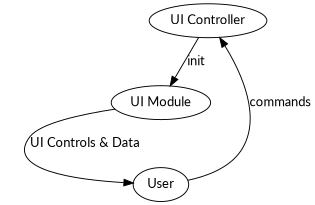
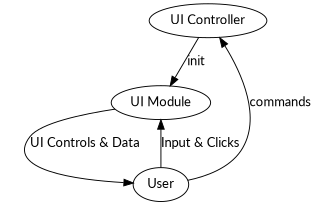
none -> (161, 148)
